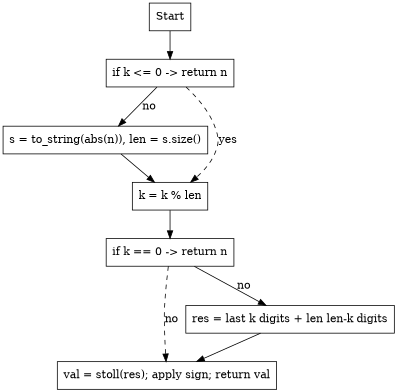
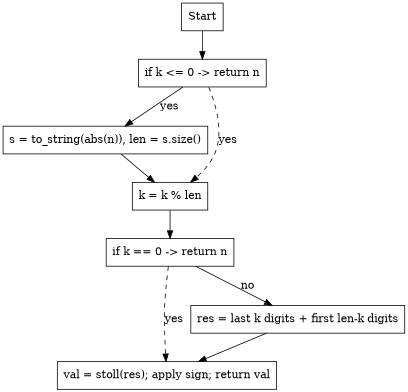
(149, 107) -> (170, 107)
(172, 319) -> (174, 319)
(290, 319) -> (298, 319)
